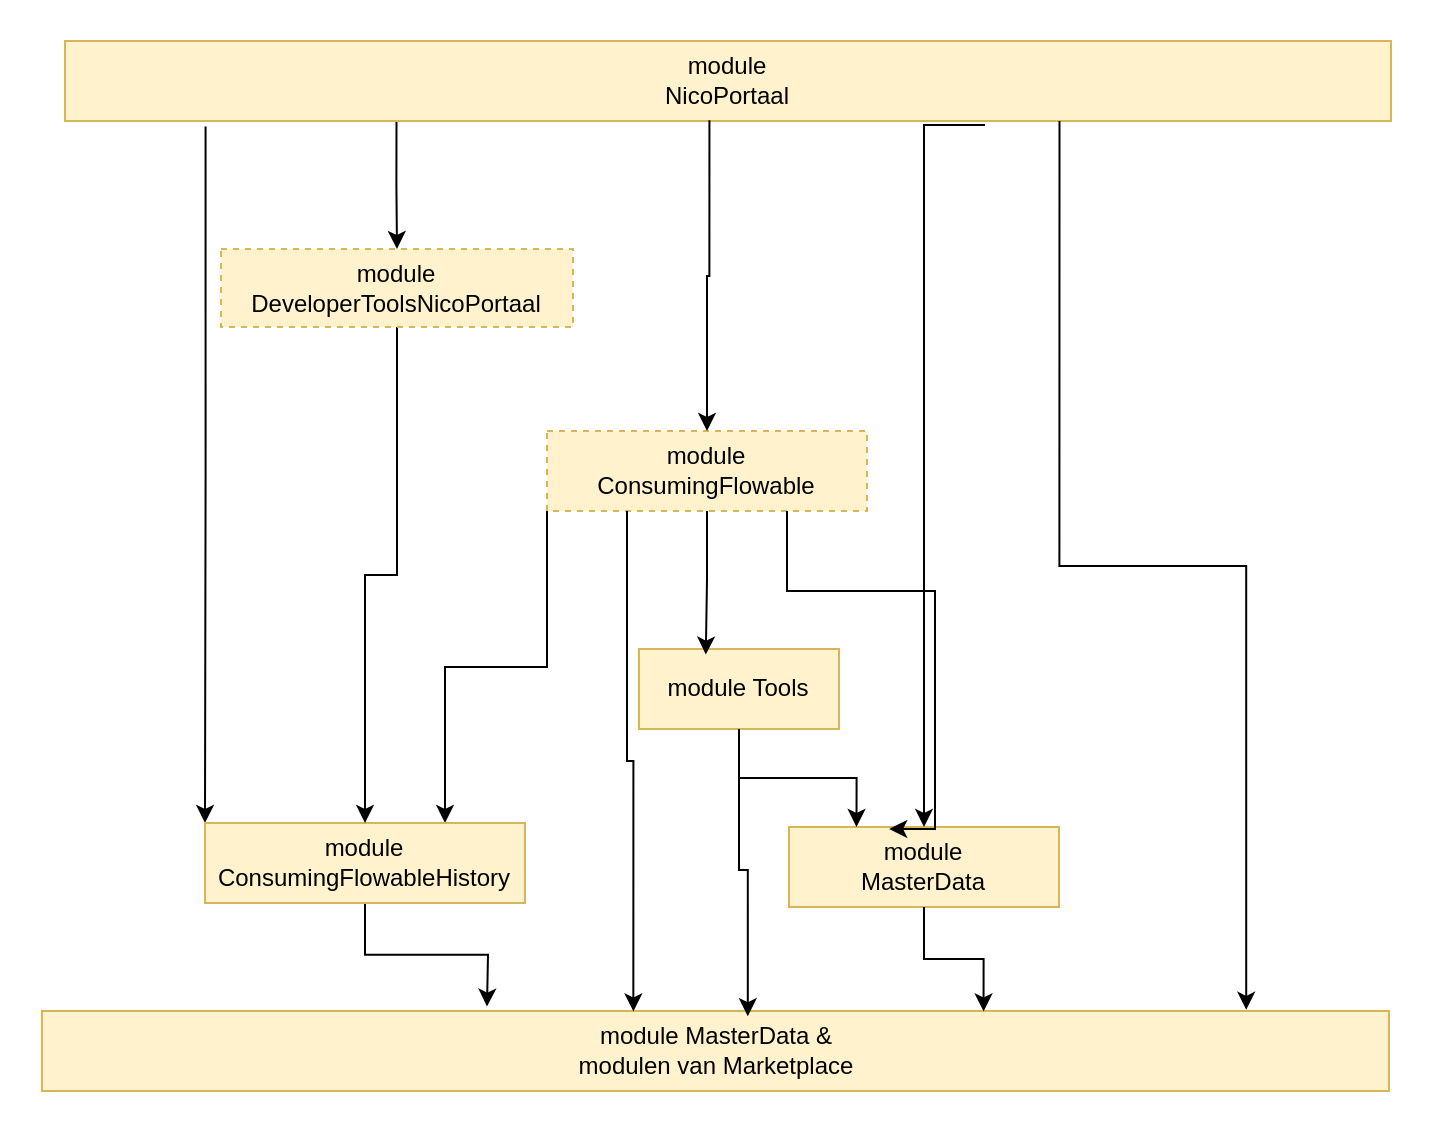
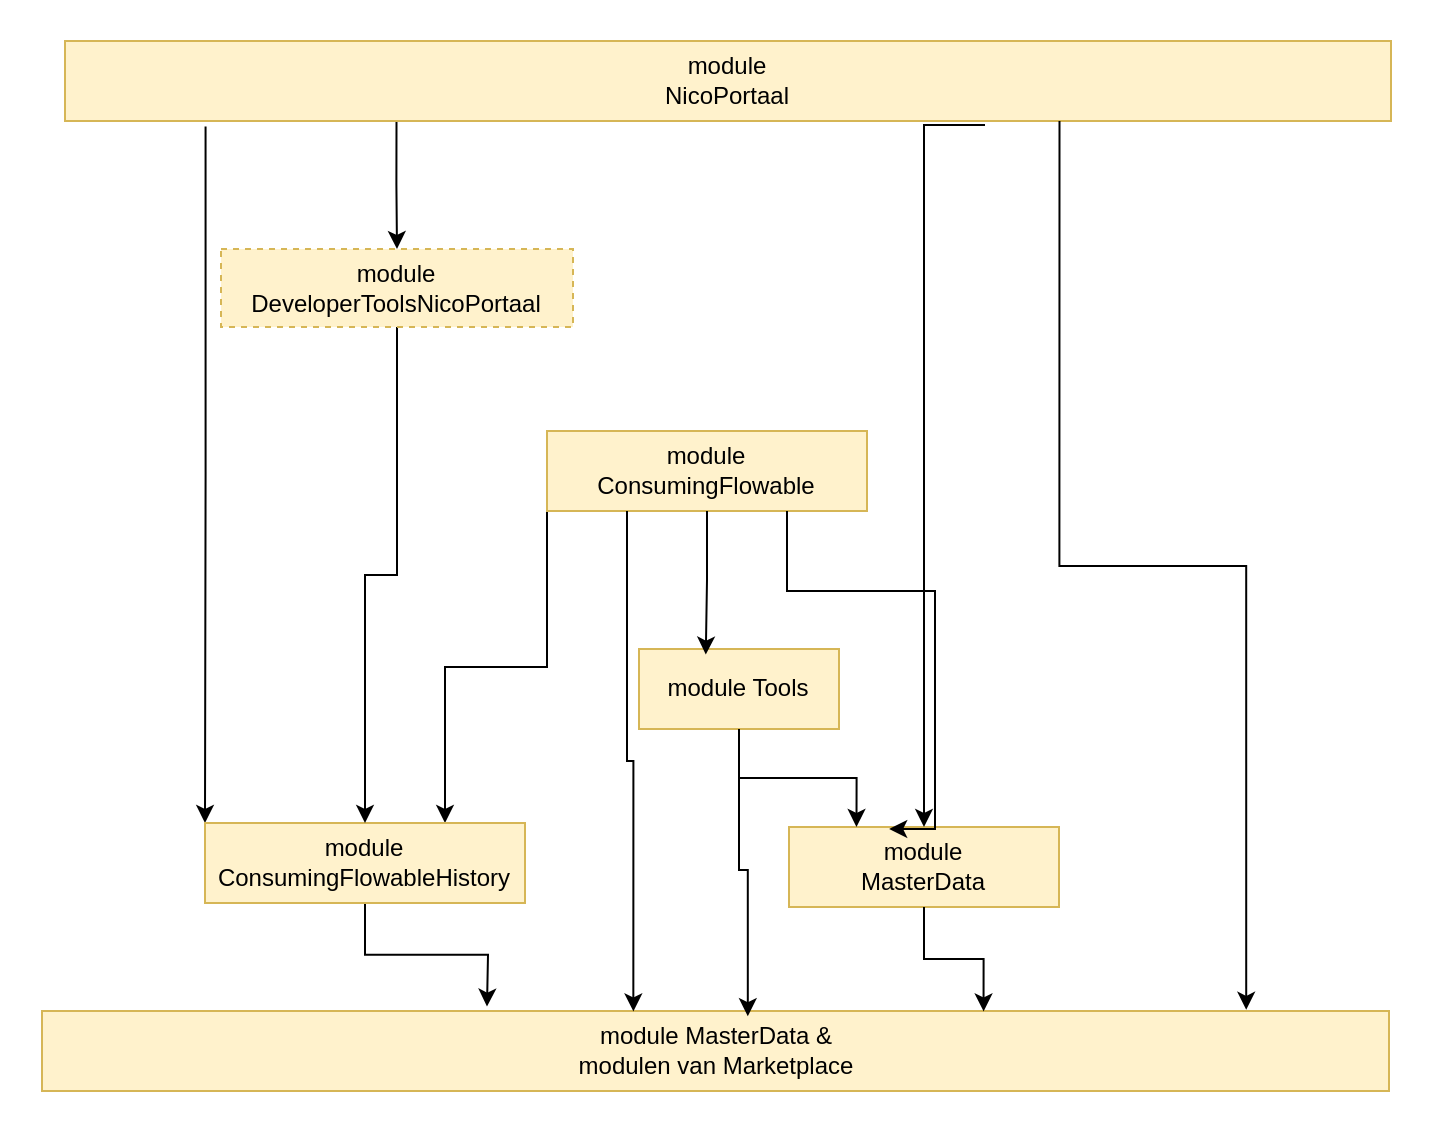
(709, 270) -> none
(707, 471) -> (707, 471)
